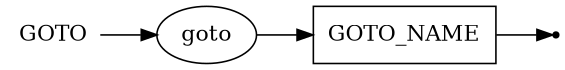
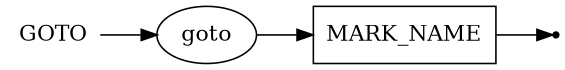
(405, 35) -> (405, 35)
